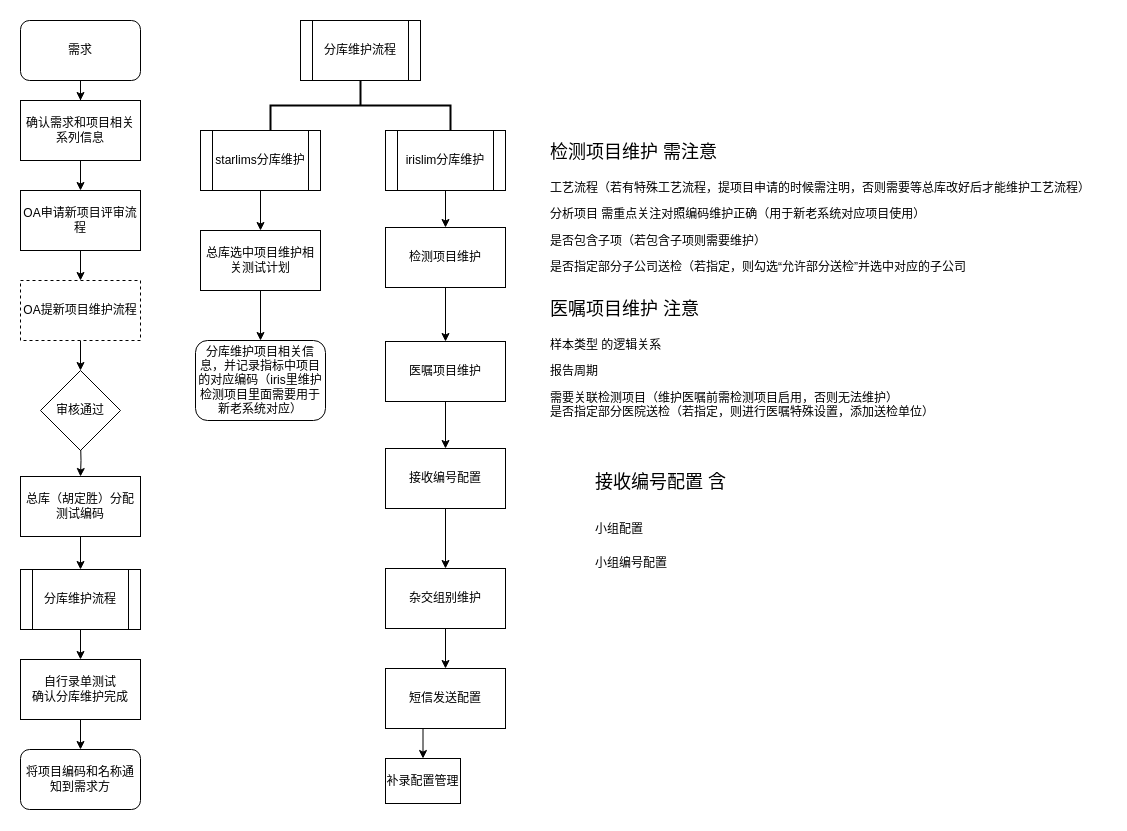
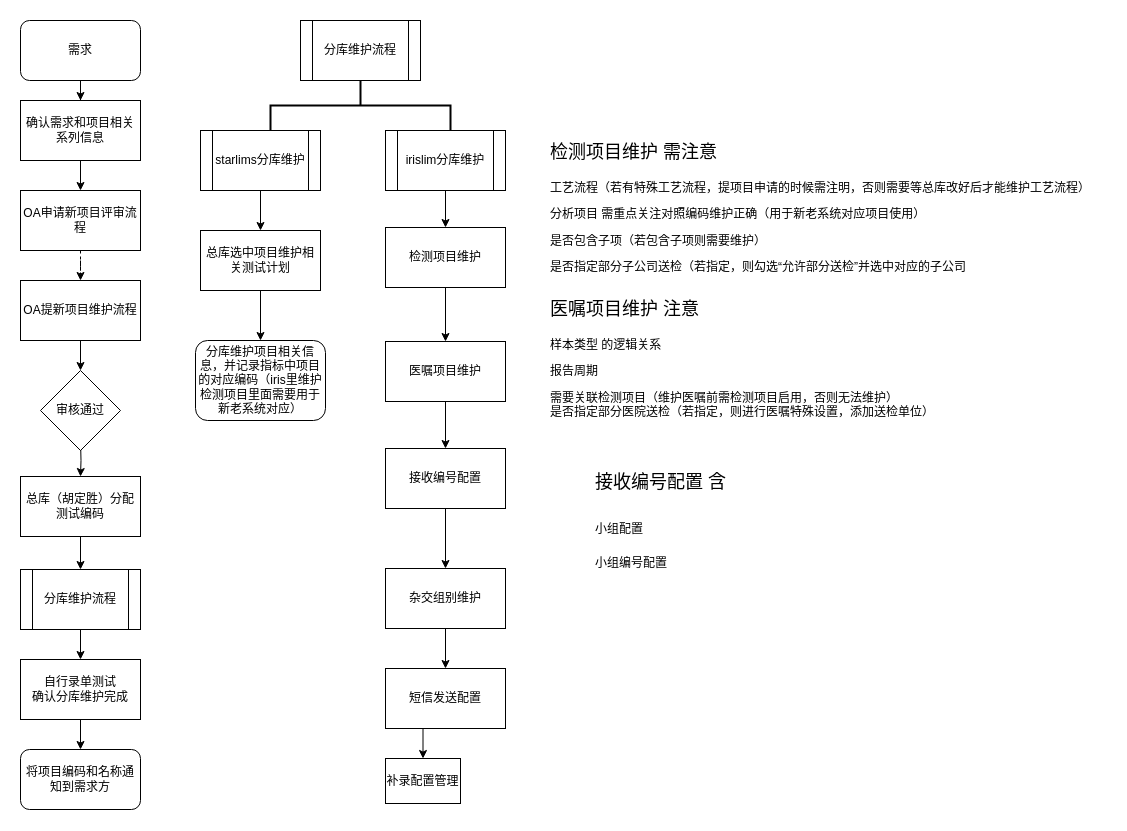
(81, 270) -> (81, 270)
(81, 311) -> (81, 311)
